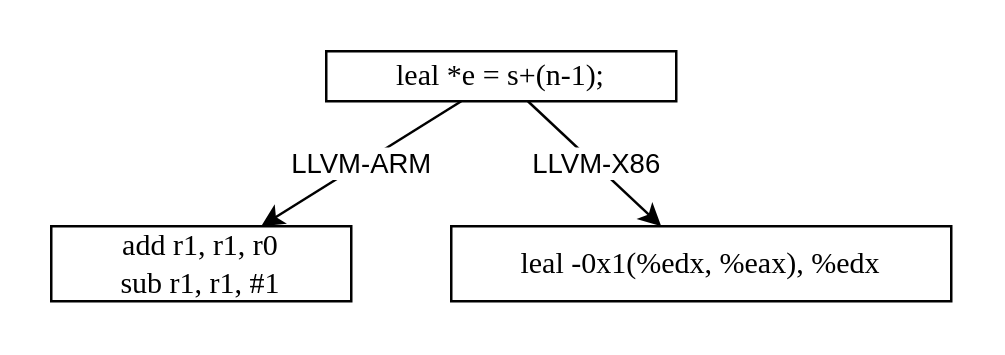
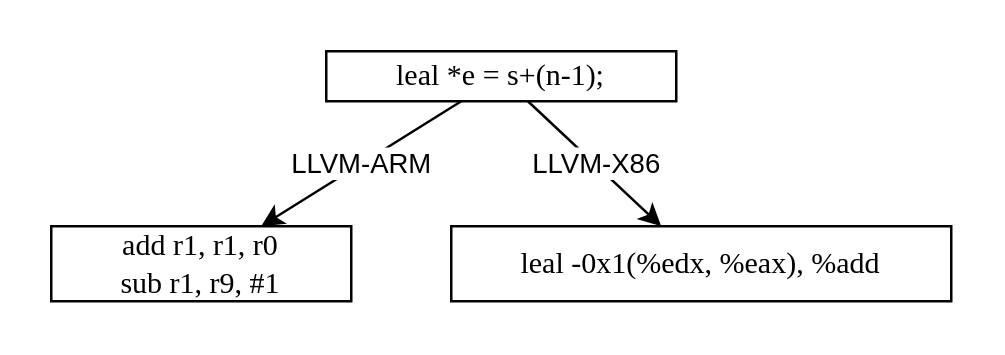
(201, 264) -> (201, 264)
(701, 264) -> (701, 264)
